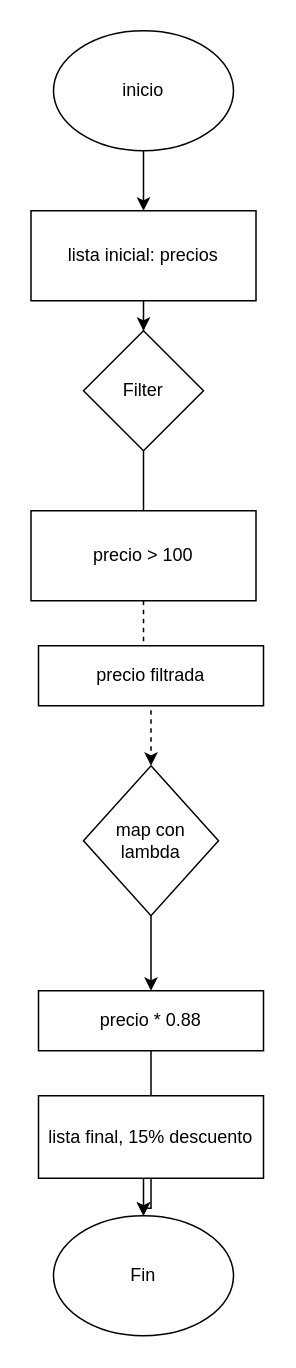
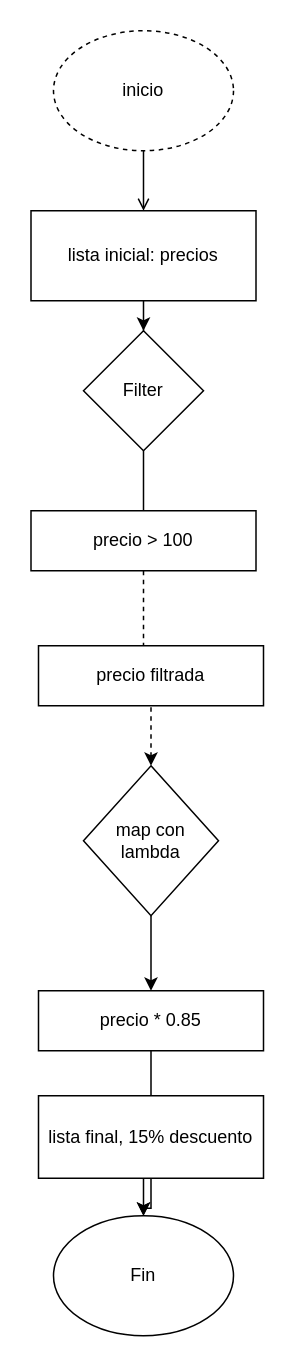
(143, 91) -> (143, 91)
(143, 199) -> (143, 201)
(143, 556) -> (143, 541)
(151, 1021) -> (151, 1021)
